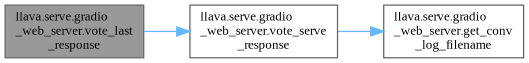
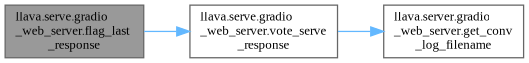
(74, 31) -> (74, 31)
(454, 31) -> (454, 31)
